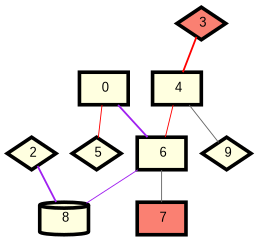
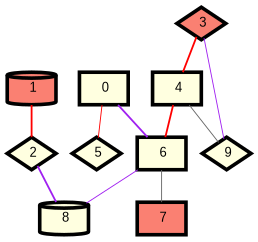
none -> (32, 88)
none -> (214, 89)
(169, 121) -> (169, 121)
